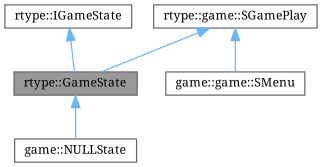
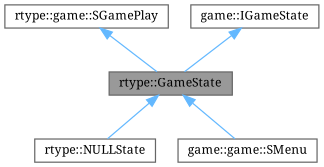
(68, 16) -> (255, 16)
(235, 56) -> (214, 121)
(76, 151) -> (95, 151)
